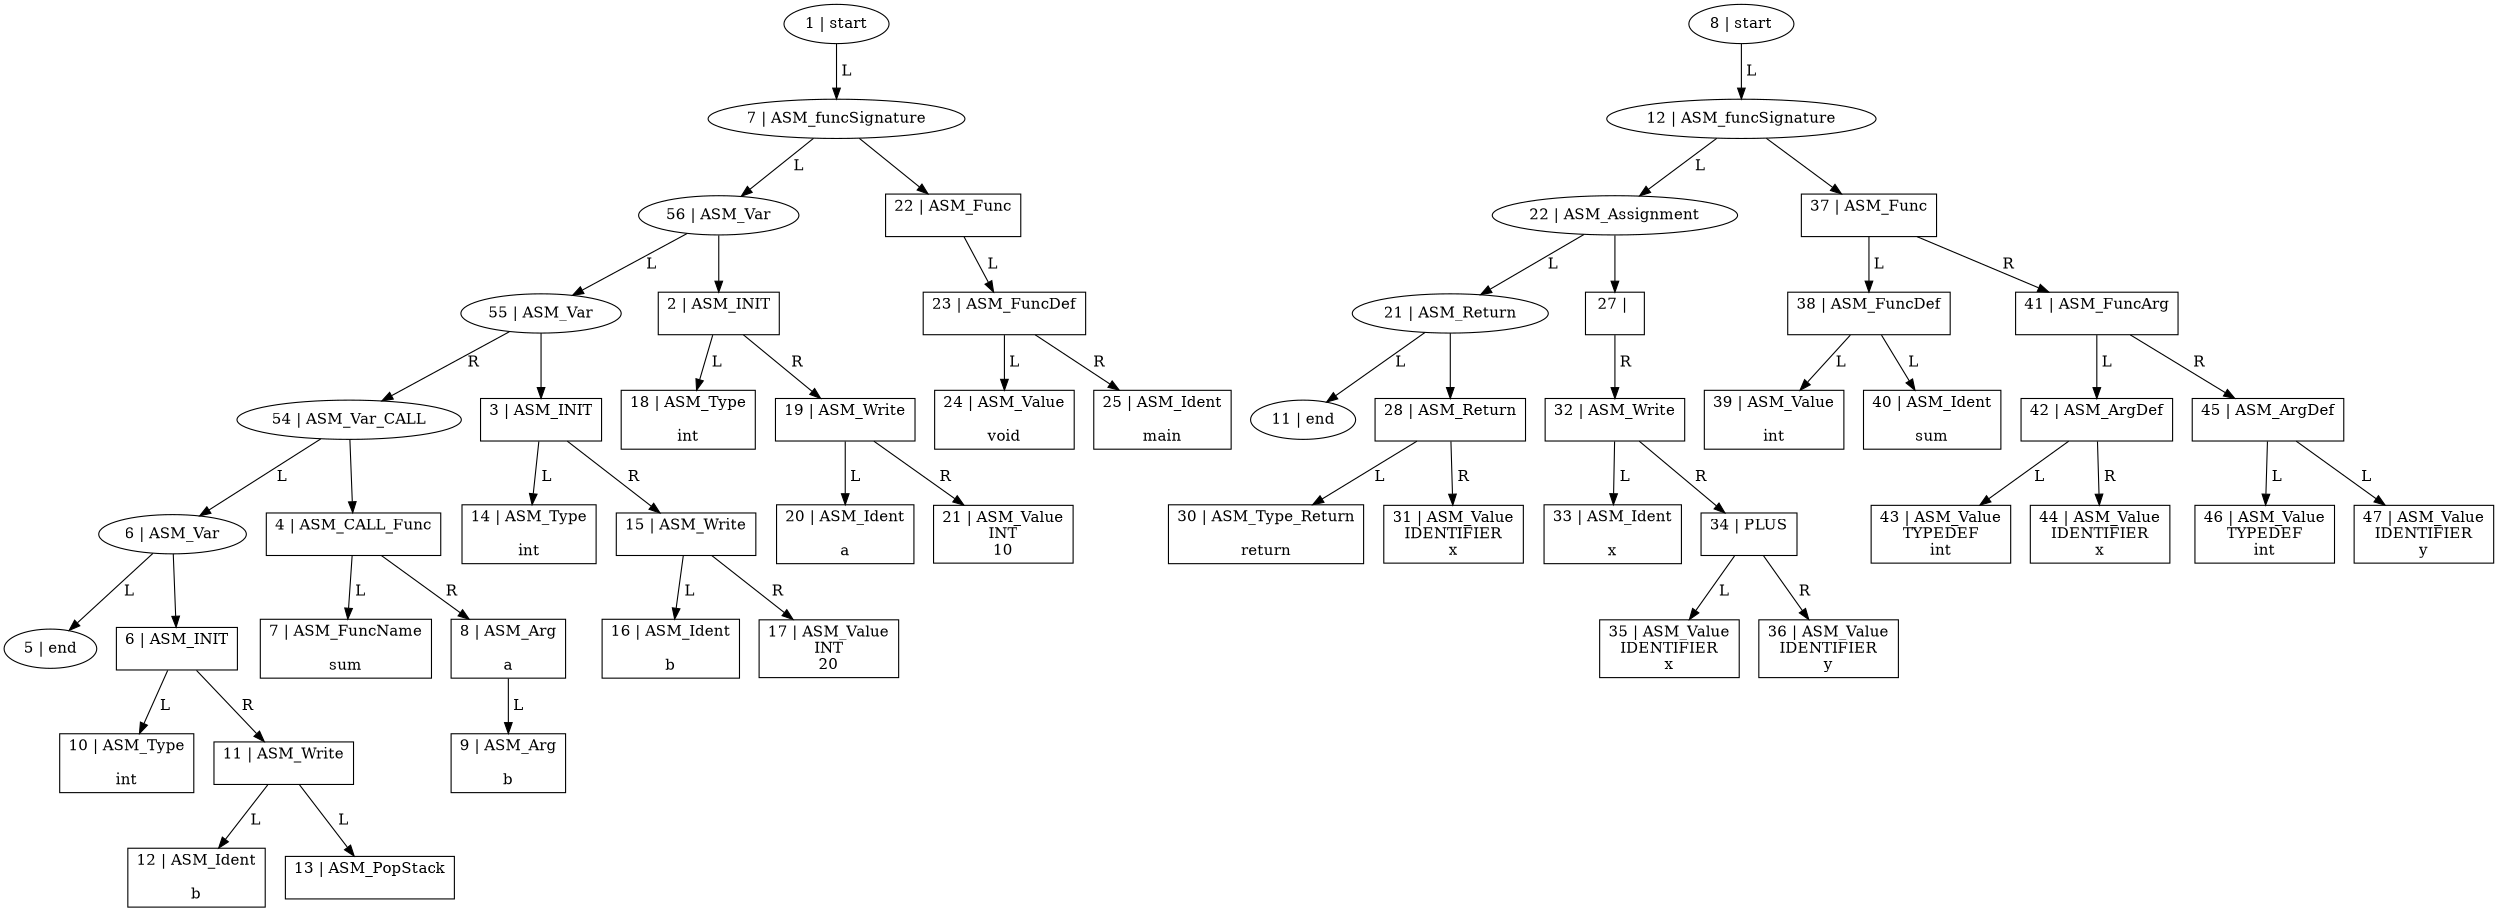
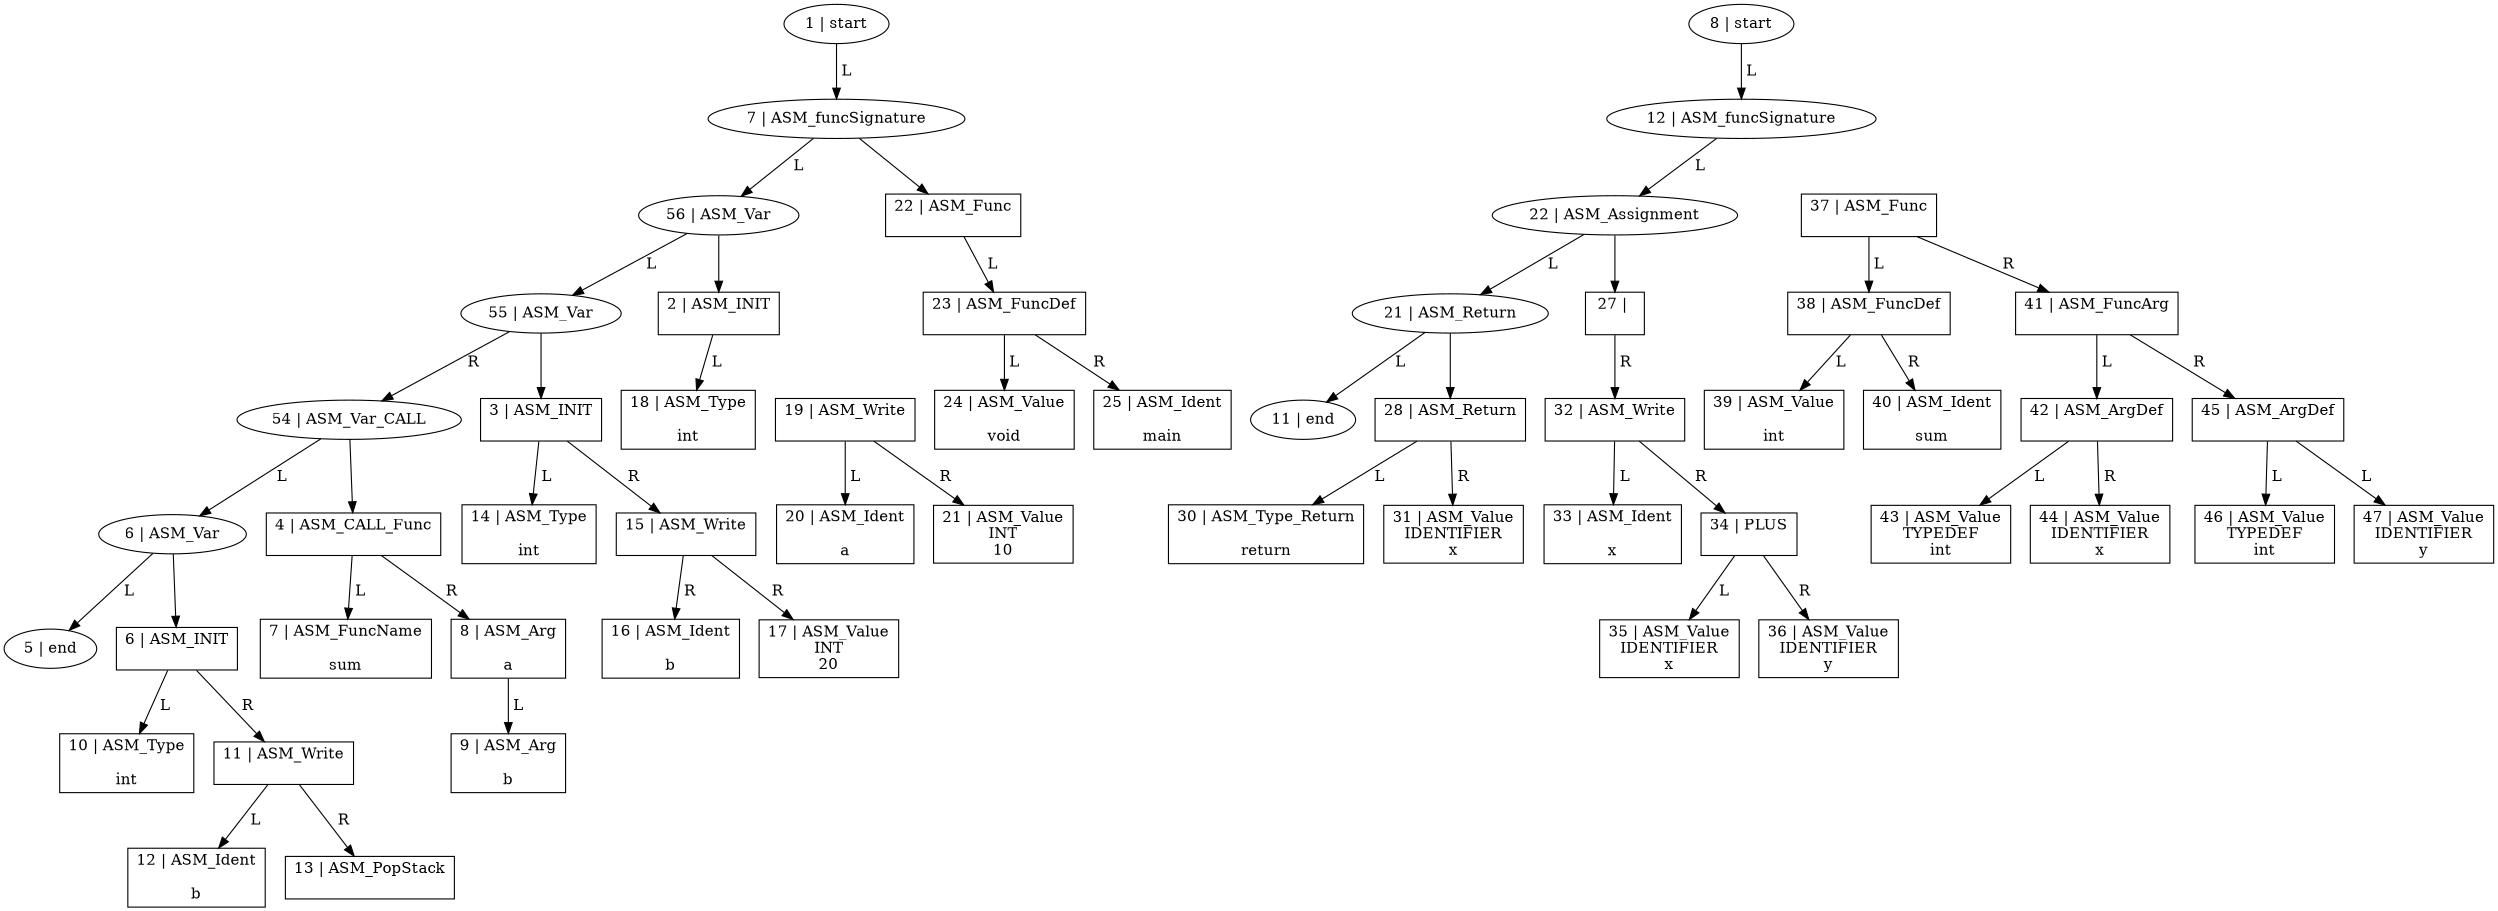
(1799, 163) -> none
(778, 363) -> none
(1914, 363) -> (1914, 363)
(690, 591) -> (690, 591)
(344, 820) -> (344, 820)
